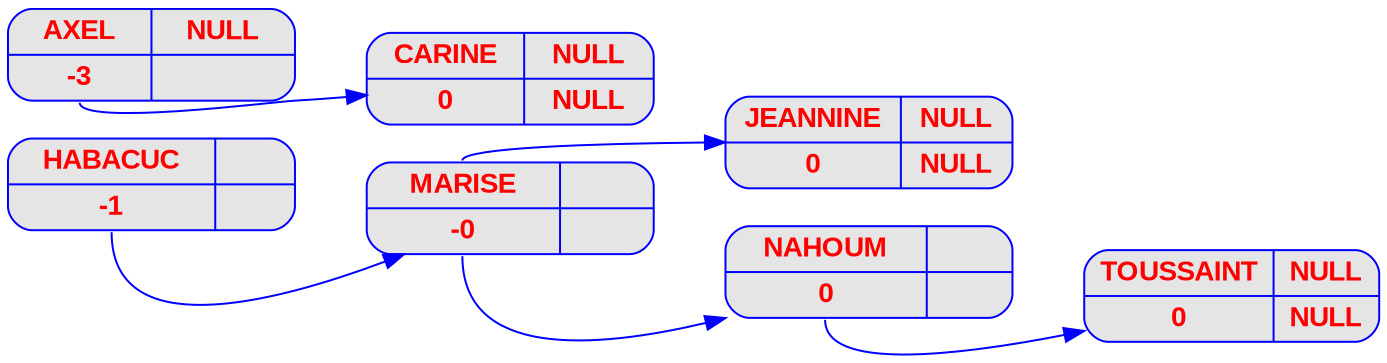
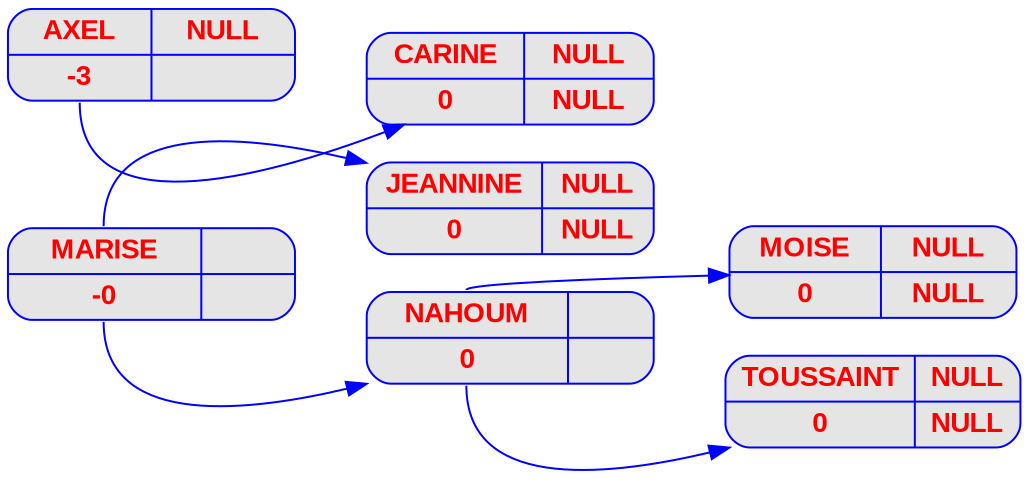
(151, 184) -> none
none -> (873, 272)
